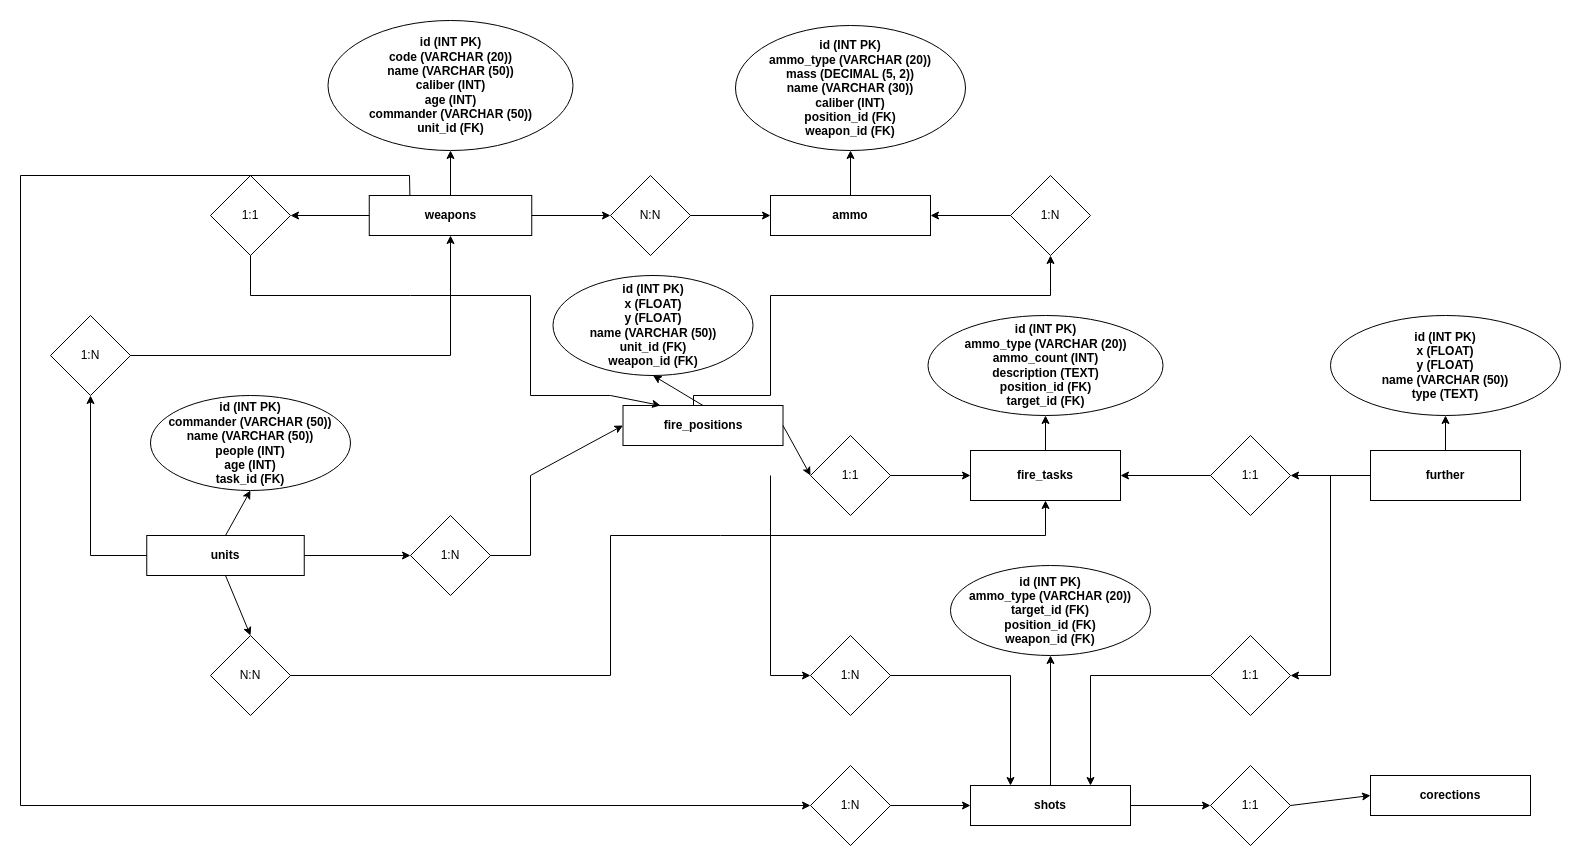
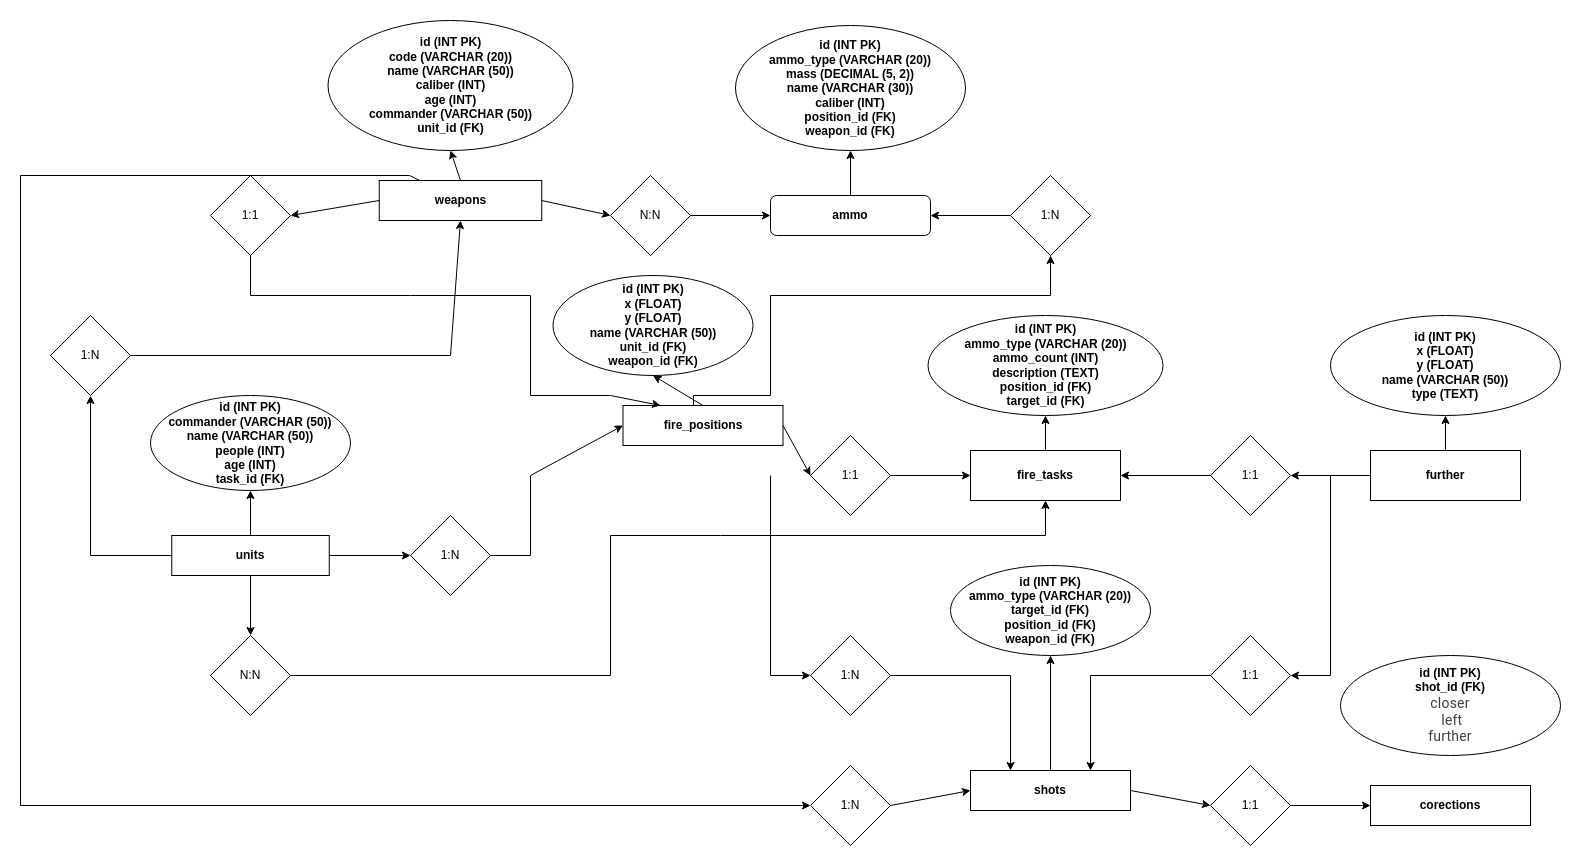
(451, 216) -> (461, 201)
(851, 216) -> (851, 216)
(226, 556) -> (251, 556)
none -> (1451, 706)
(1451, 796) -> (1451, 806)
(1051, 806) -> (1051, 791)
